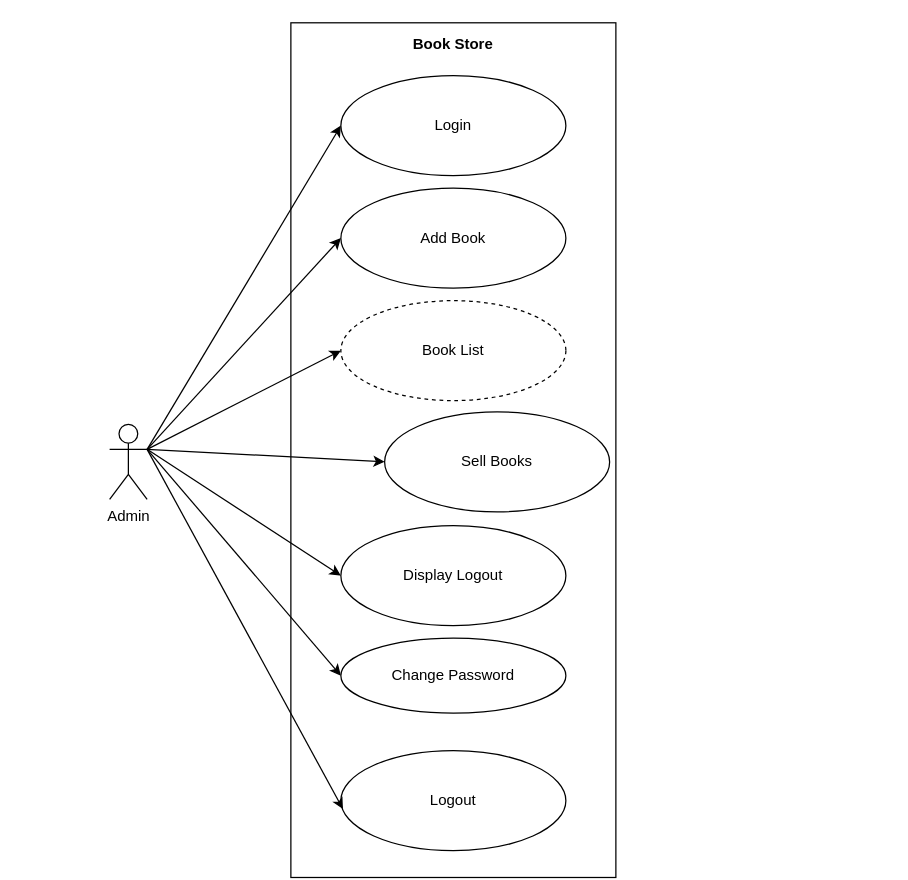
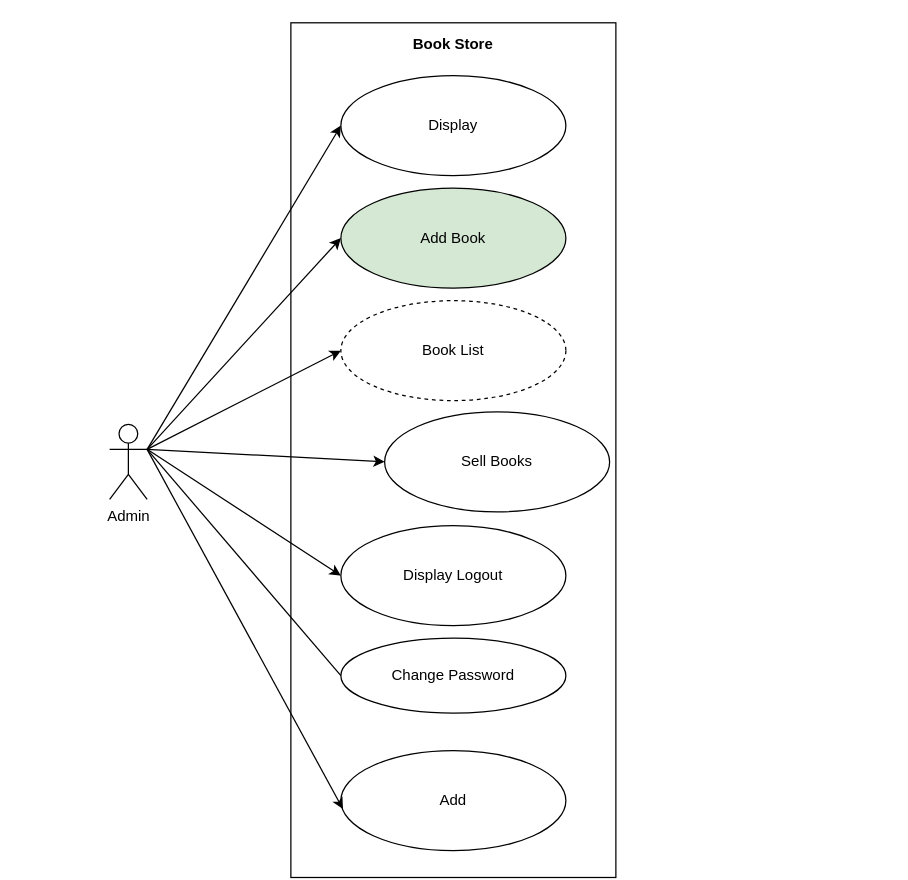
(453, 126) -> (453, 126)
(453, 238) -> (453, 238)
(334, 668) -> (337, 671)
(453, 801) -> (453, 801)
